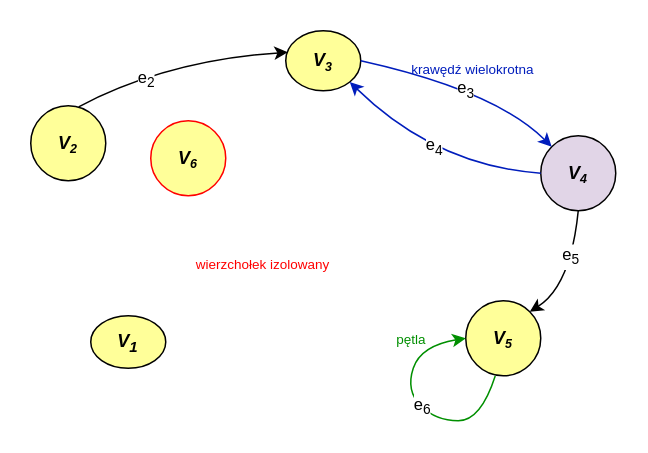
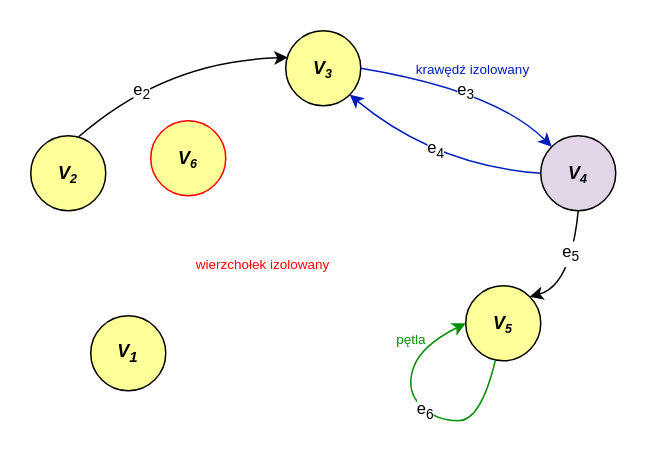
(323, 61) -> (323, 68)
(473, 68) -> (473, 68)
(68, 143) -> (68, 173)
(503, 338) -> (503, 323)
(128, 342) -> (128, 353)
